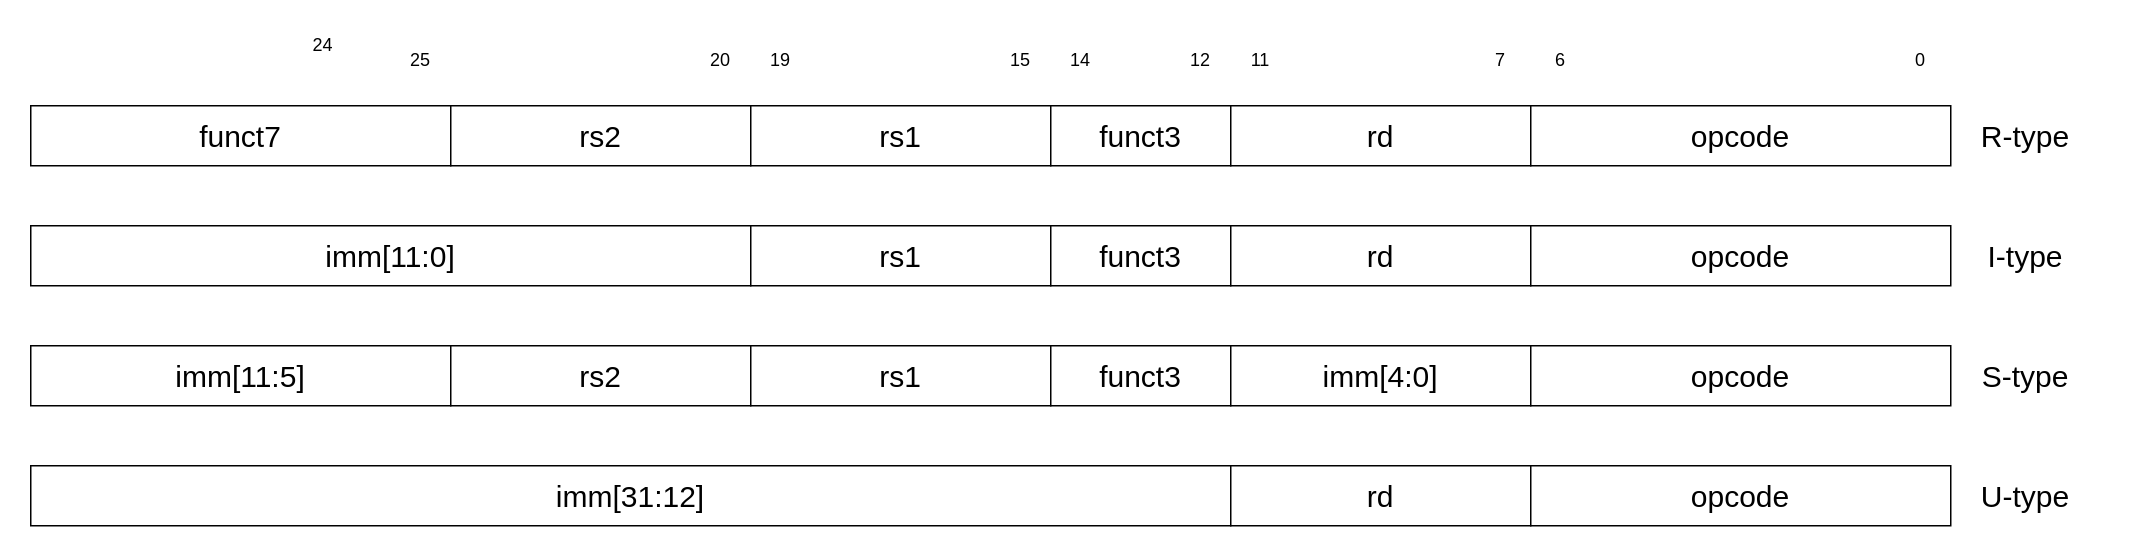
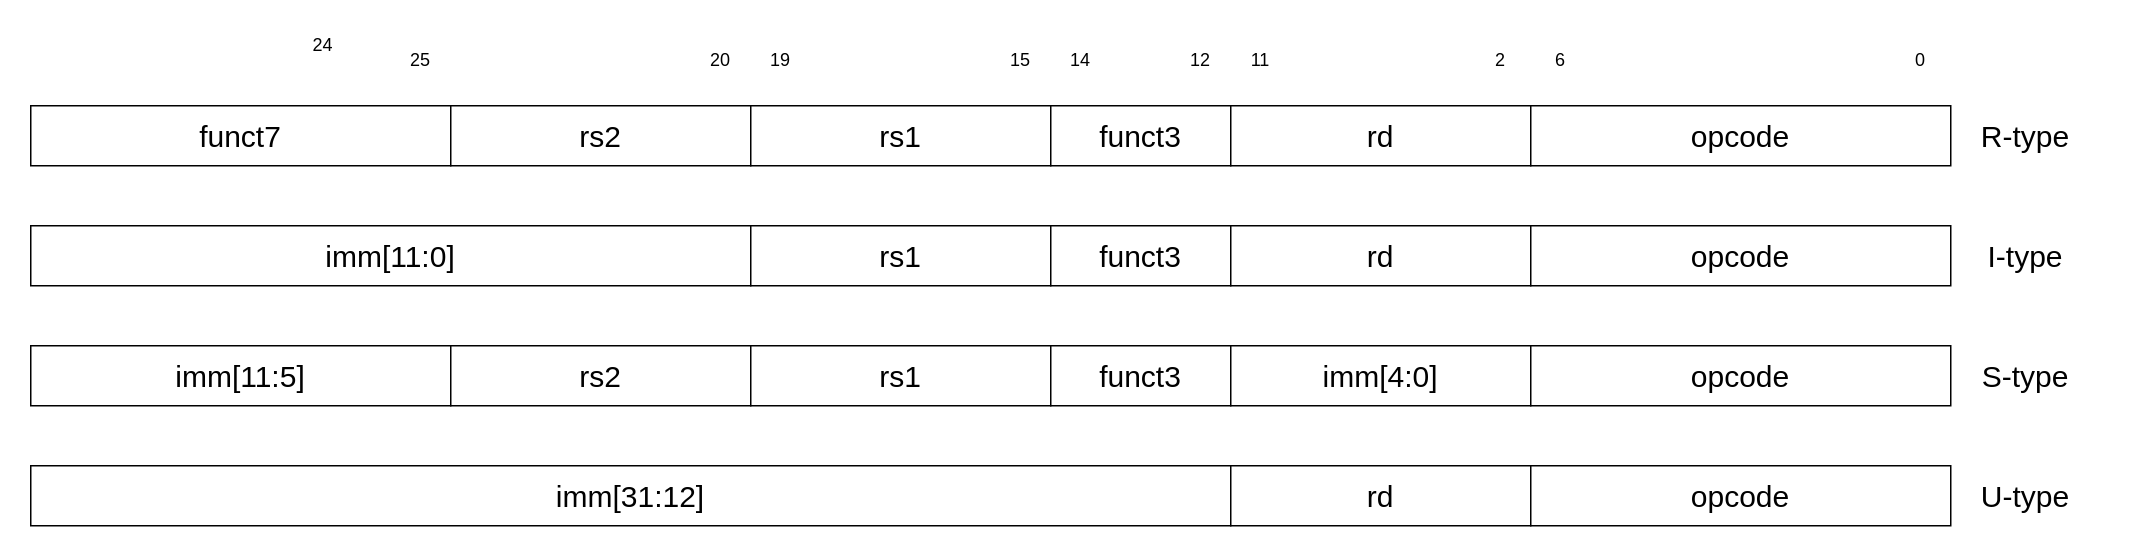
(1501, 61) -> (1501, 61)
